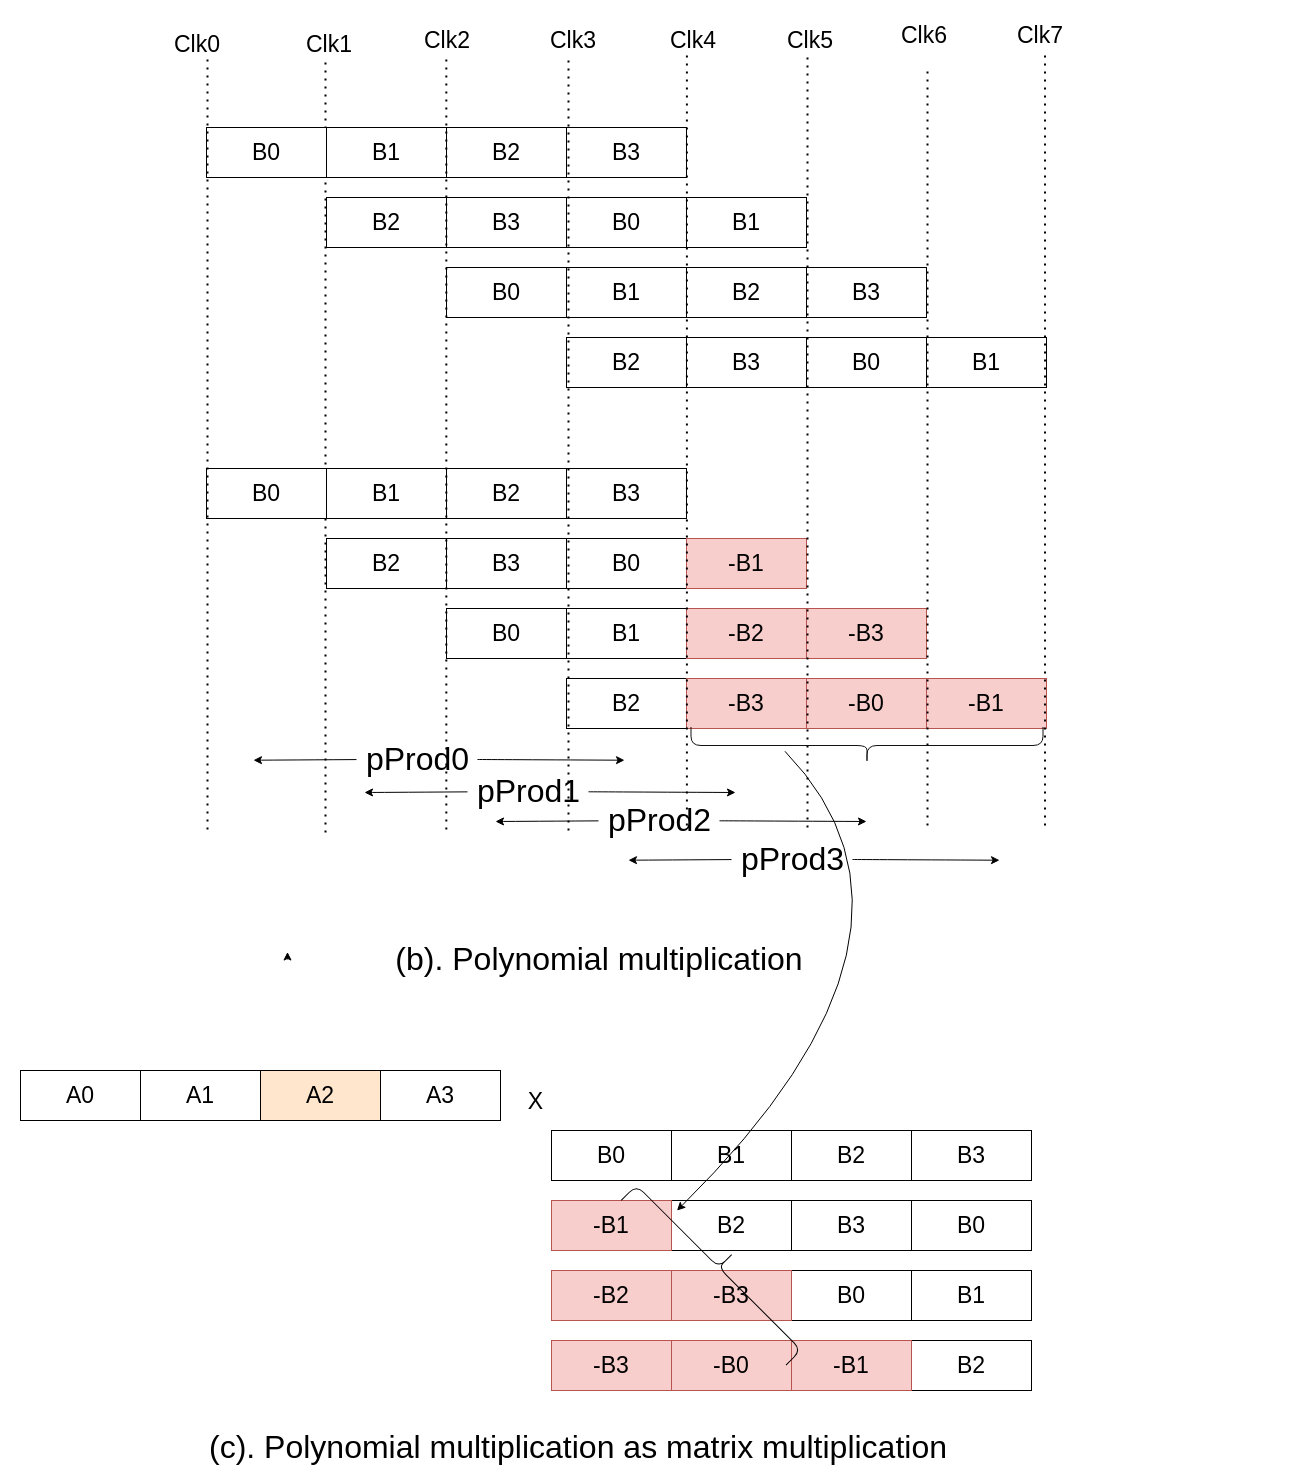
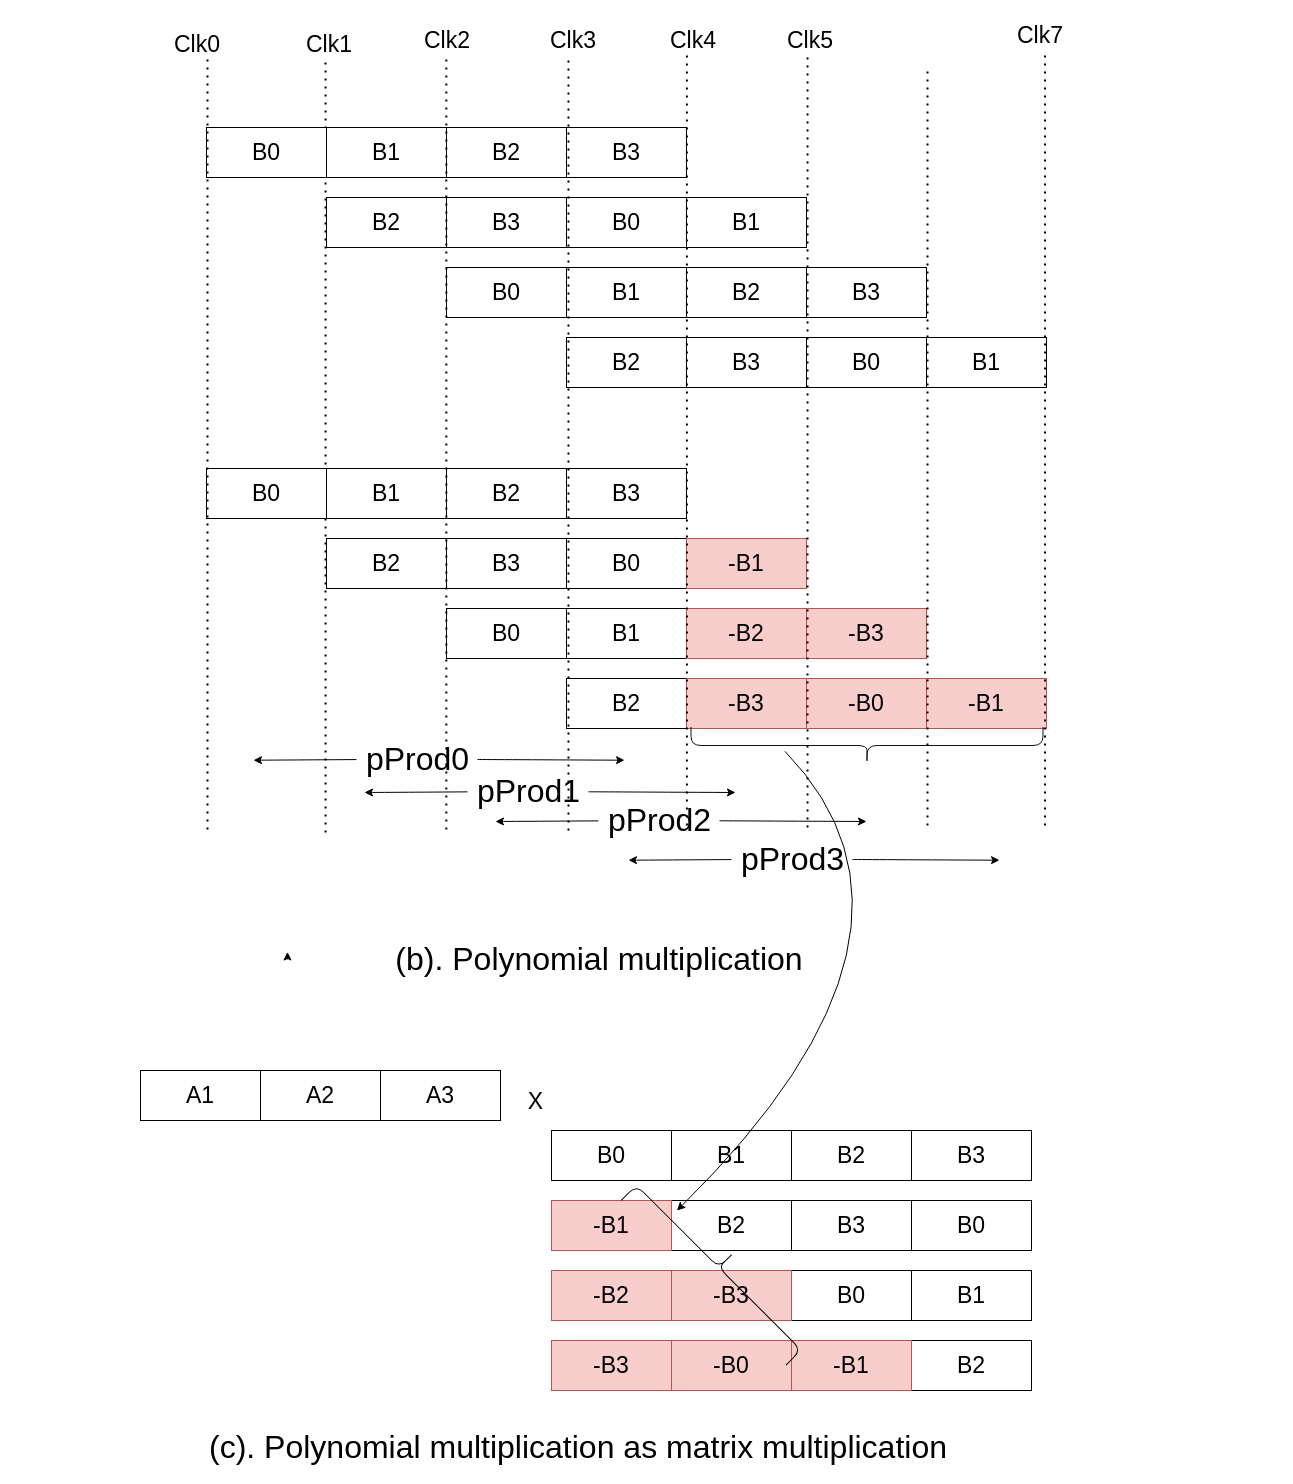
(925, 36) -> none
(81, 1096) -> none
(321, 1096) -> (321, 1096)
